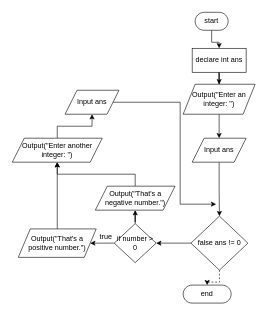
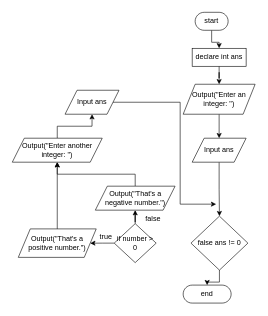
(219, 60) -> (219, 57)
none -> (153, 219)
(161, 243) -> none
(220, 281) -> (220, 281)
